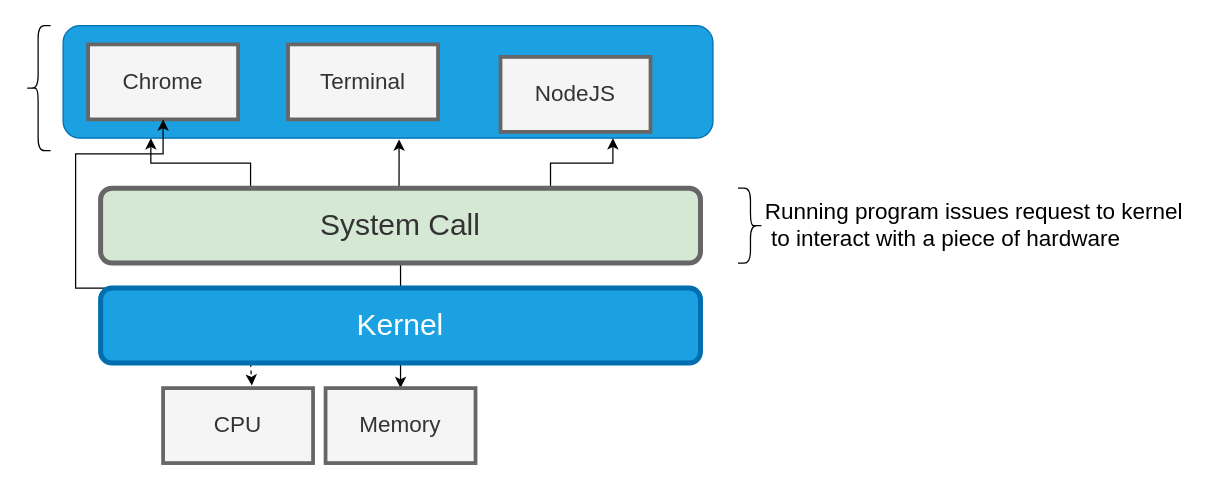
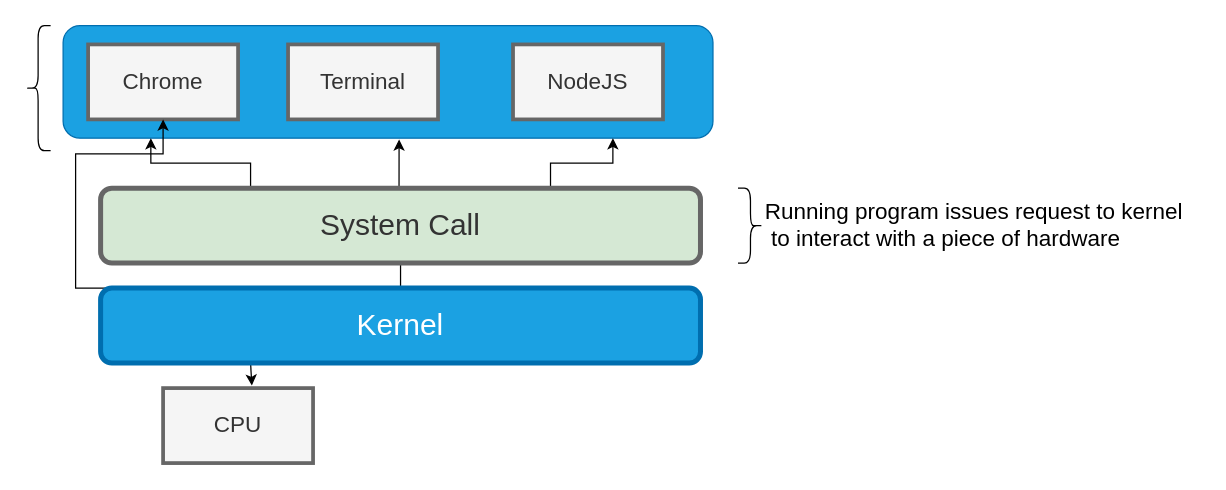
(576, 94) -> (588, 82)
(251, 371) -> (251, 371)
(401, 372) -> none
(401, 426) -> none
